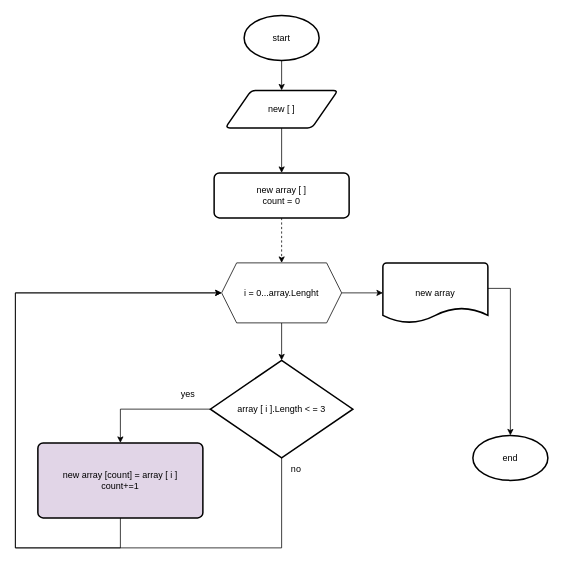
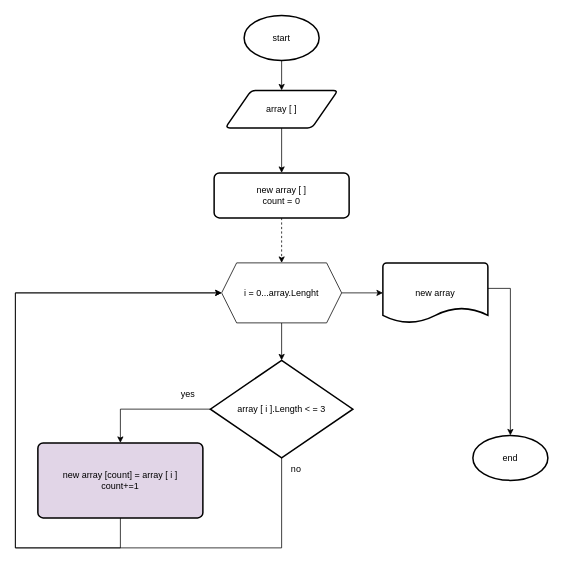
(282, 109) -> (282, 109)
